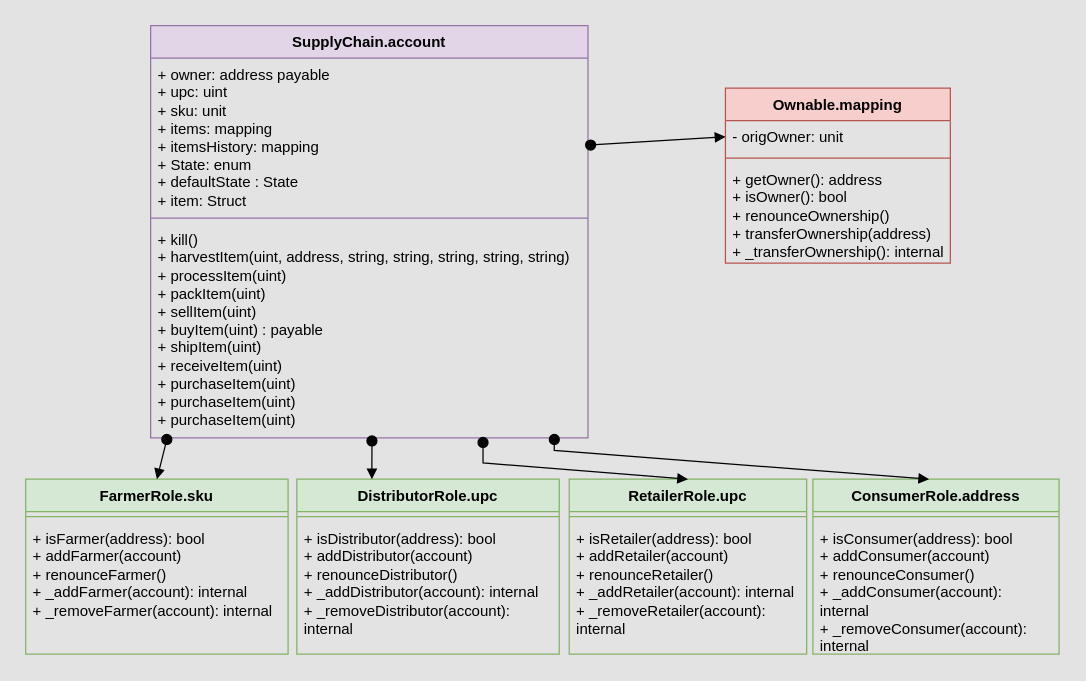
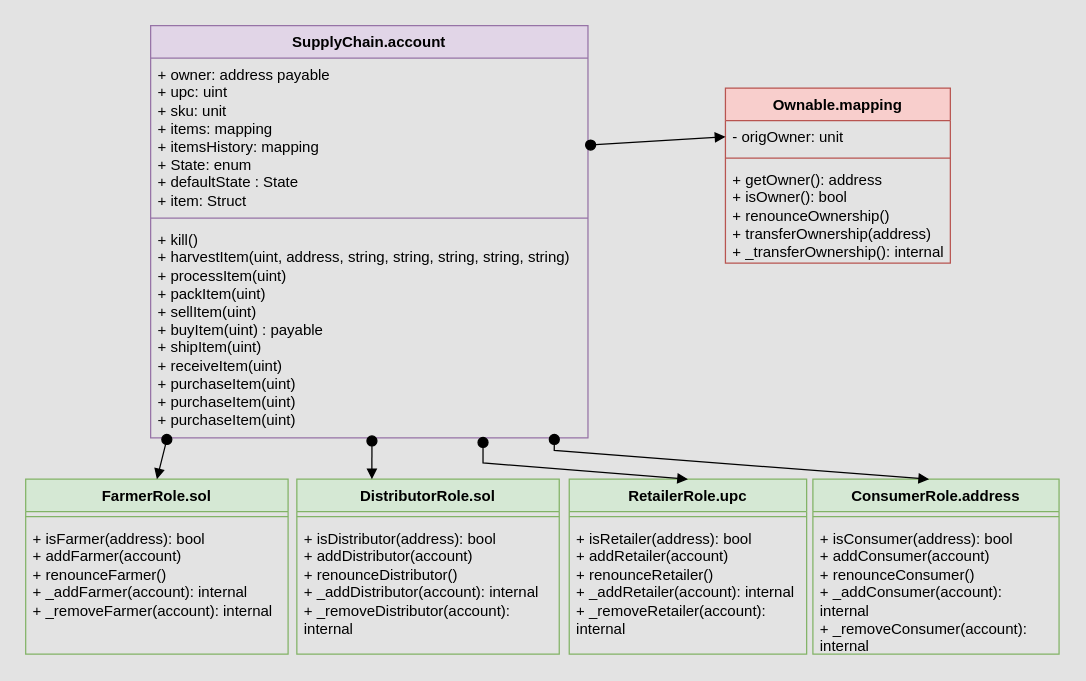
(157, 497) -> (157, 497)
(428, 497) -> (428, 497)
